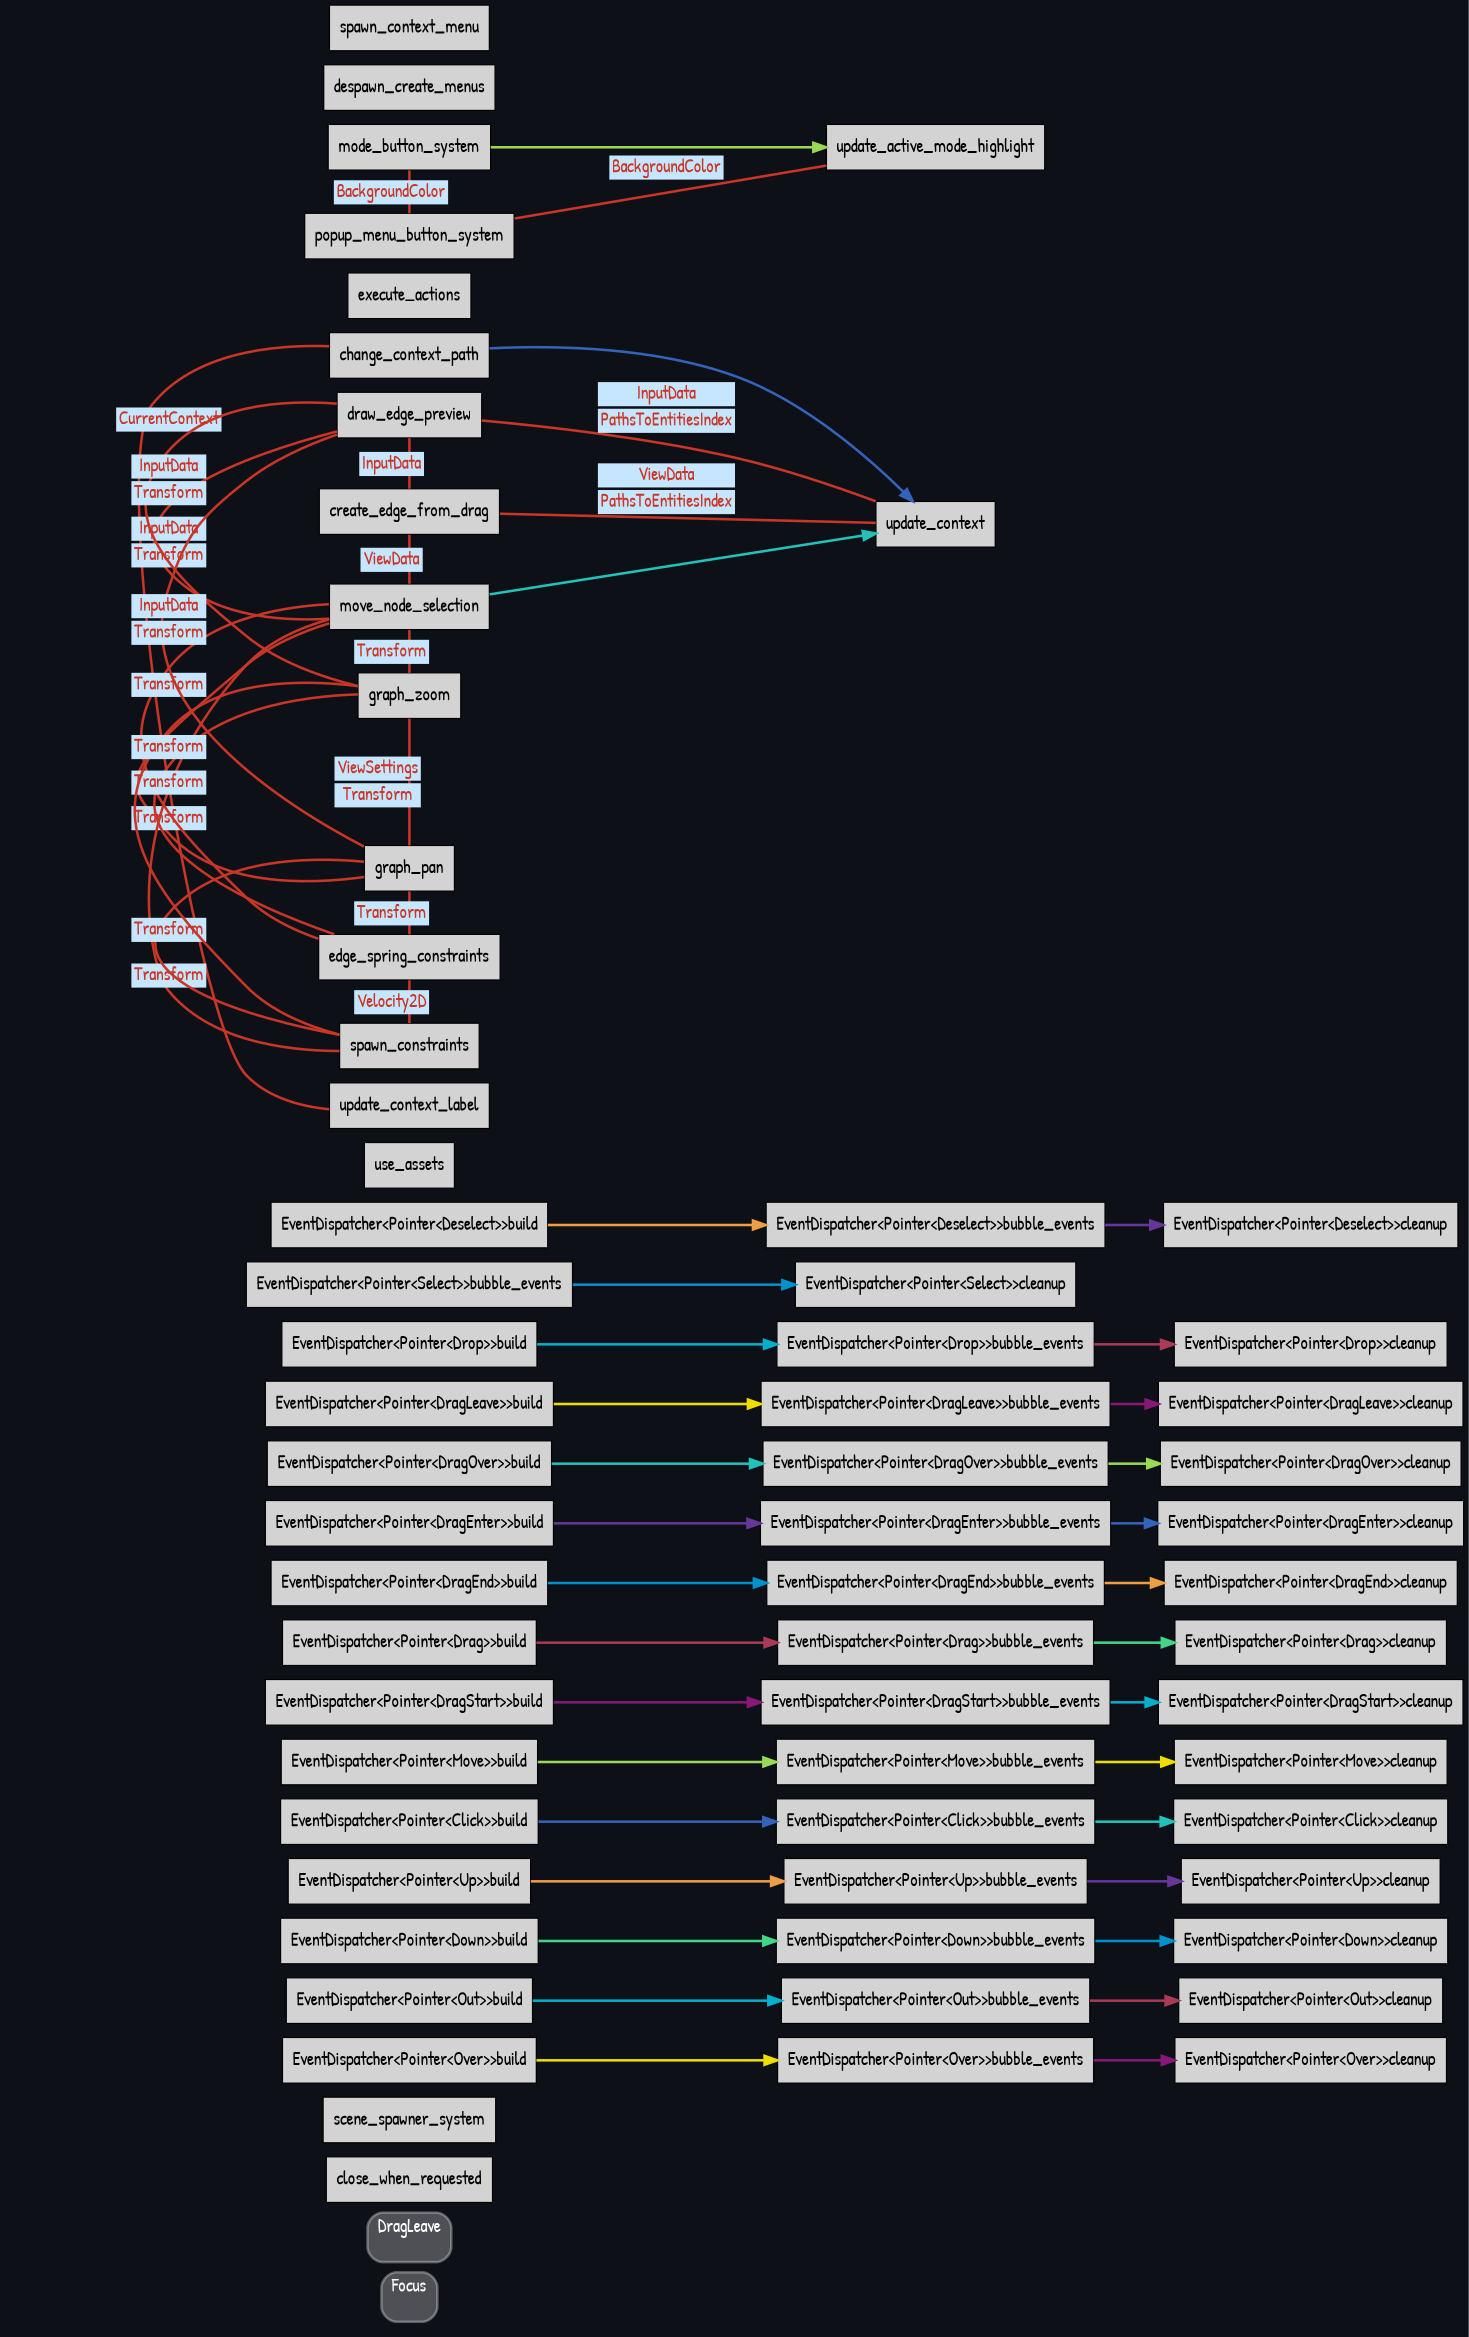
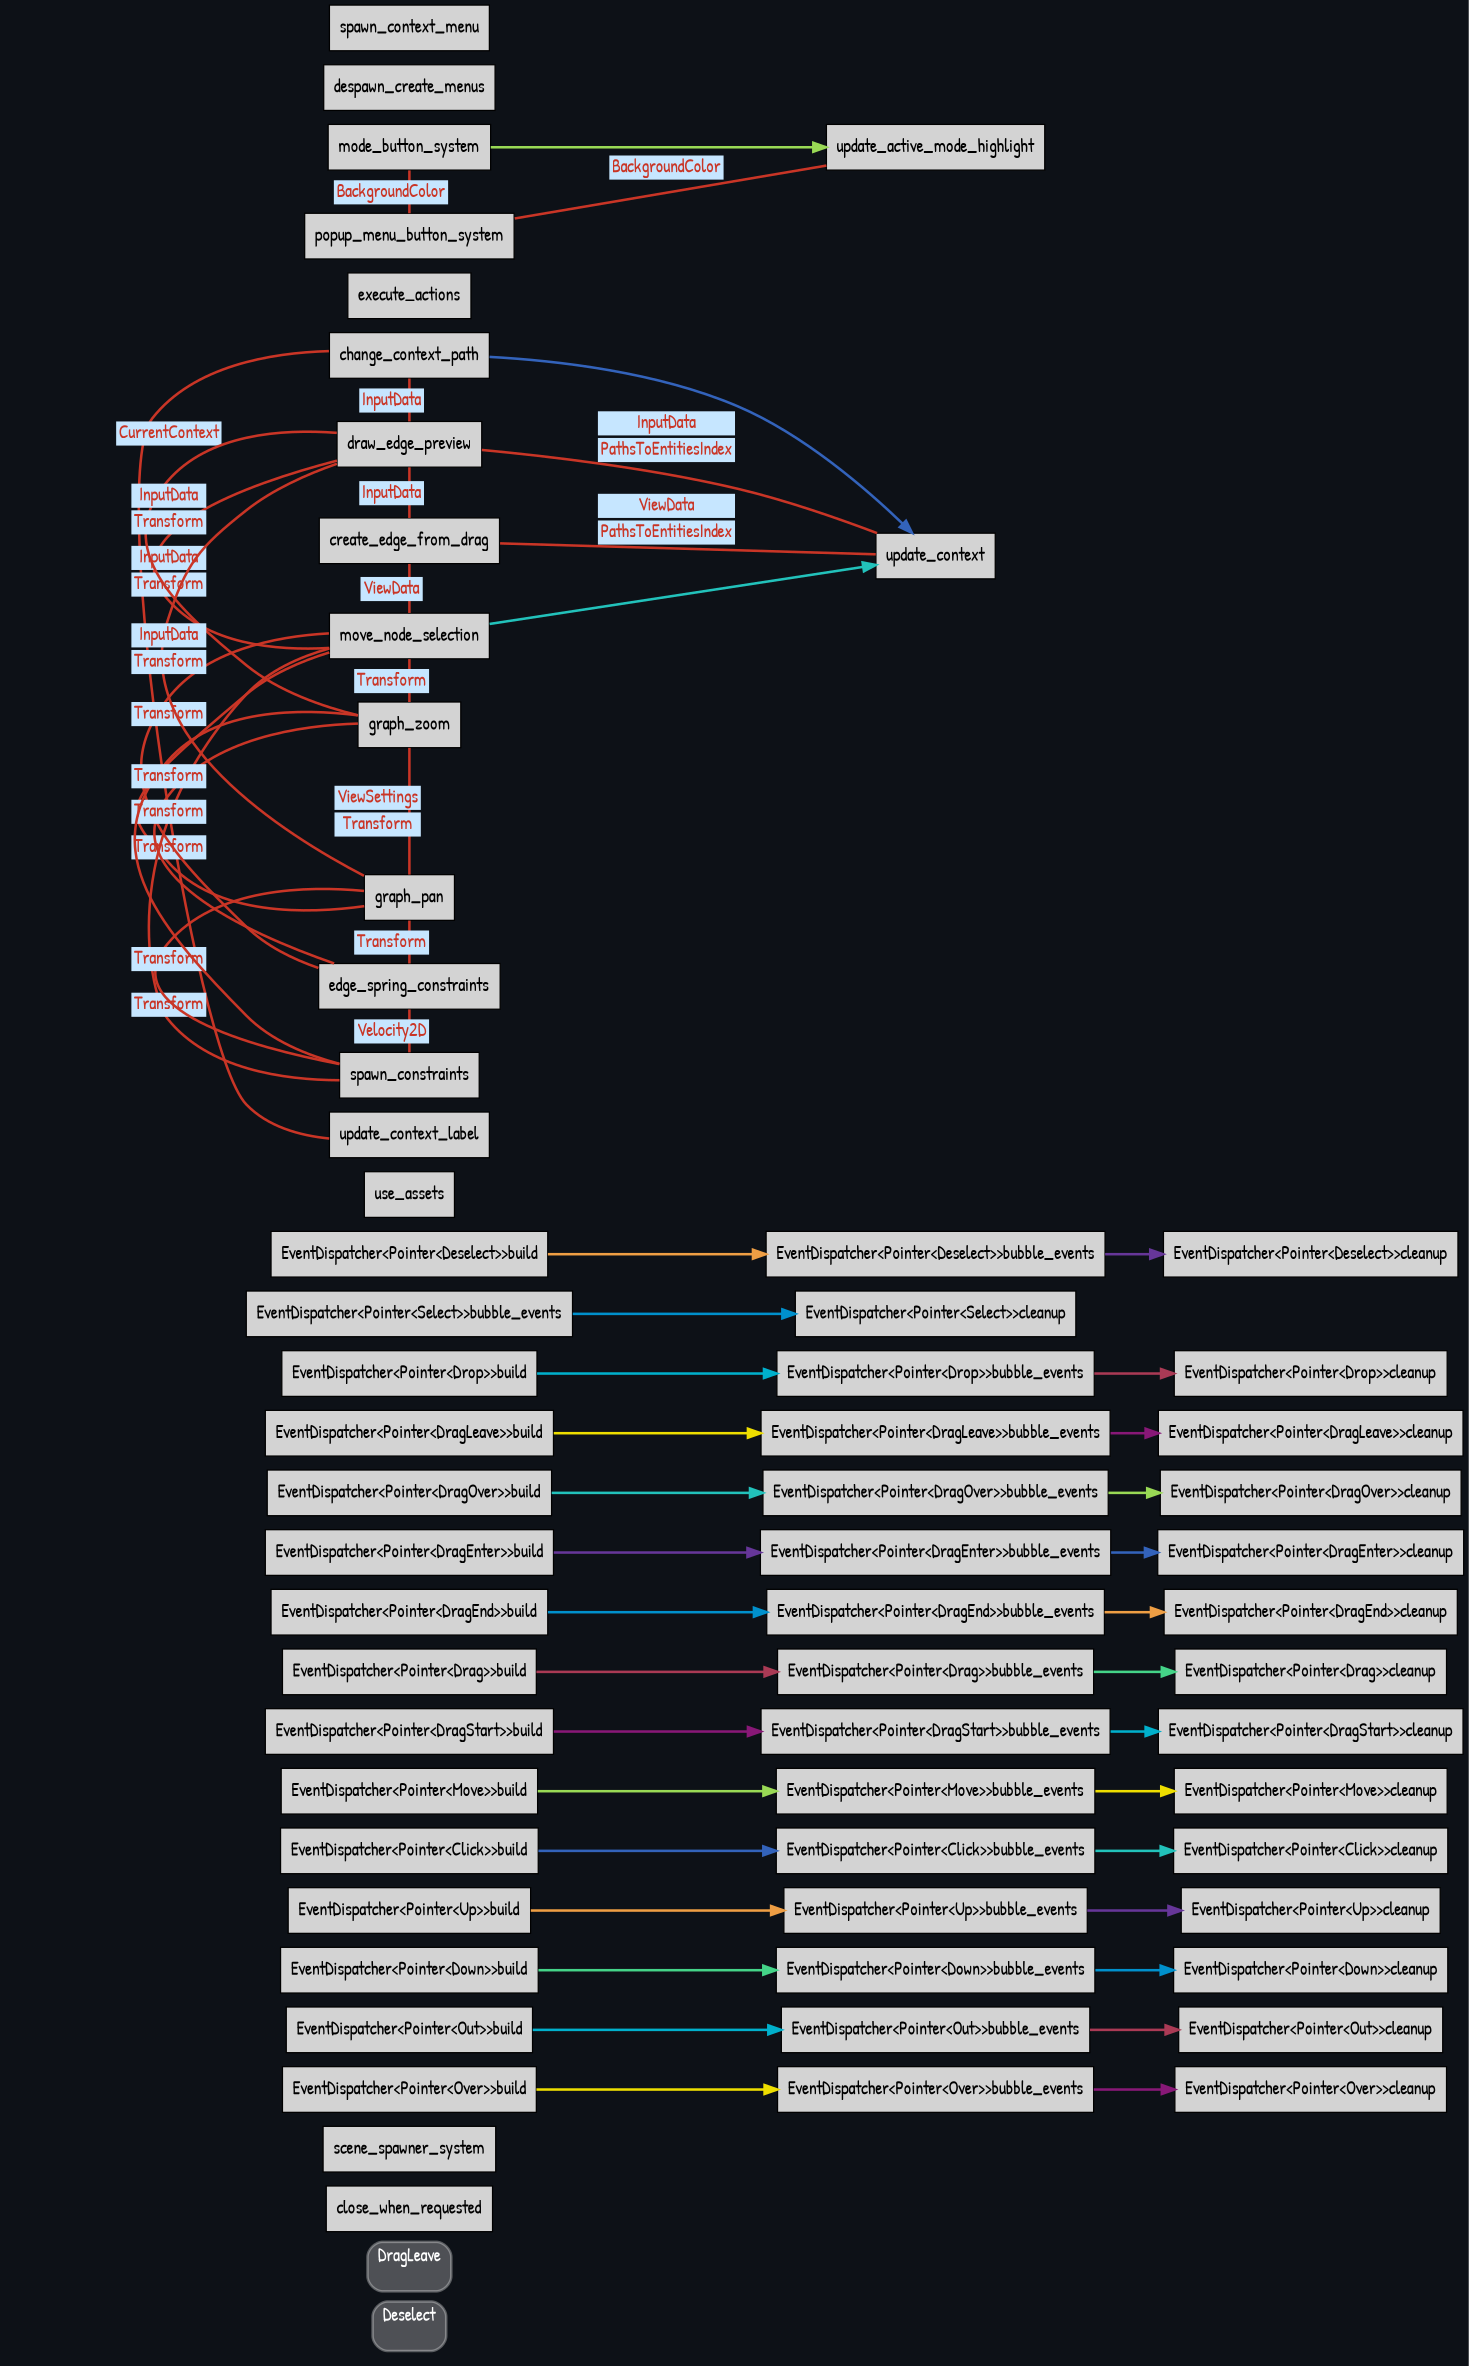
none -> (409, 400)
(409, 2287) -> (409, 2316)
